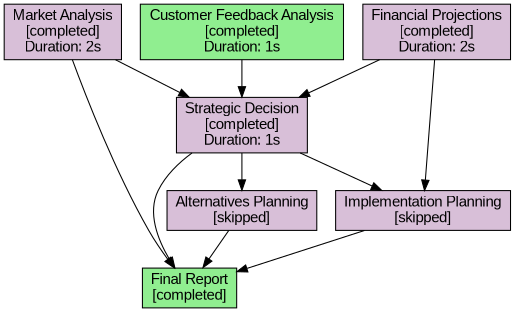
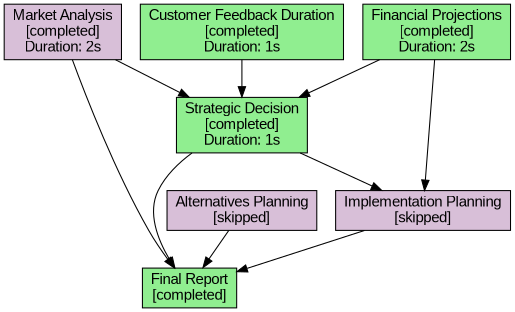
(242, 32) -> (242, 32)
(437, 32) -> (437, 32)
(242, 125) -> (242, 125)
(242, 166) -> none
